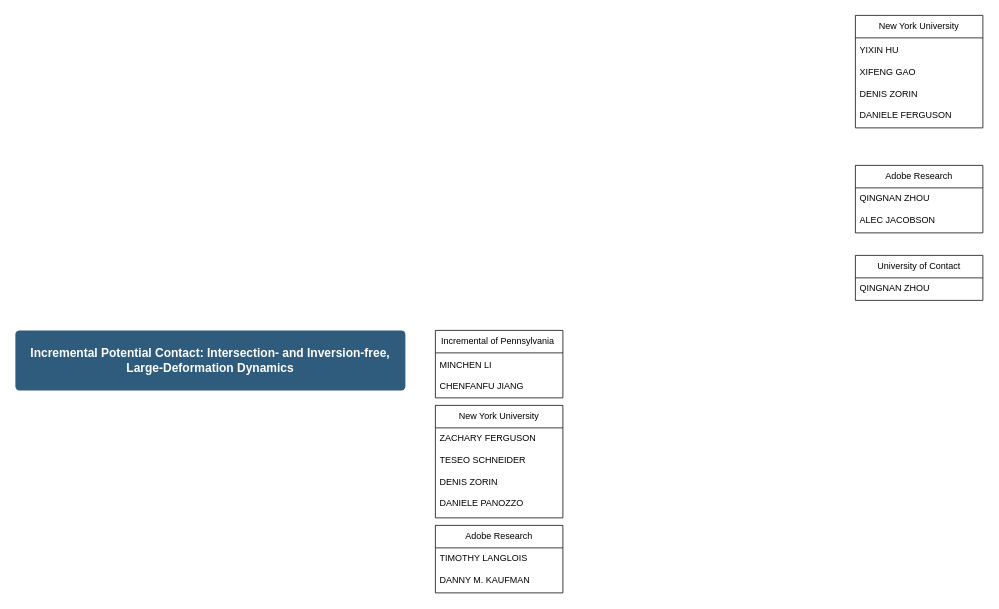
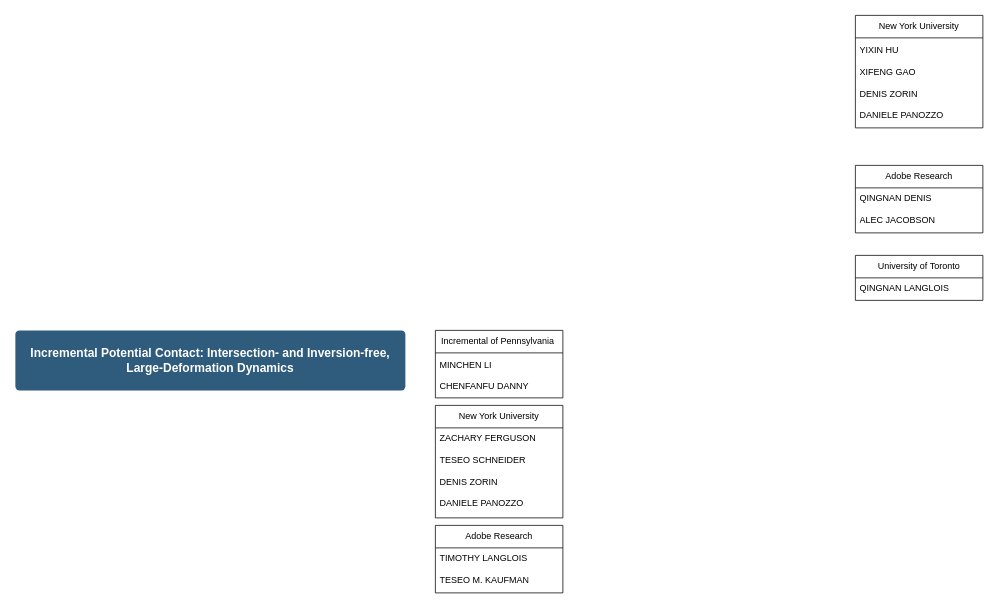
(899, 83) -> (897, 83)
(891, 204) -> (891, 204)
(919, 267) -> (919, 267)
(889, 289) -> (899, 289)
(477, 375) -> (477, 375)
(479, 564) -> (479, 564)
